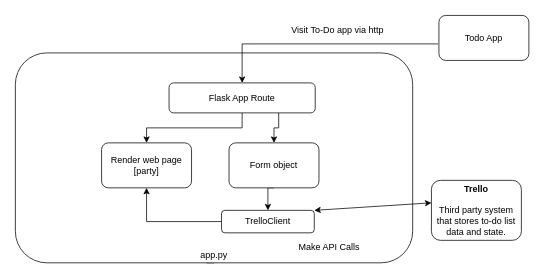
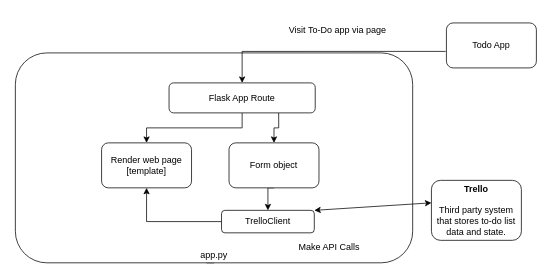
(338, 30) -> (338, 30)
(484, 38) -> (492, 45)
(147, 165) -> (147, 165)
